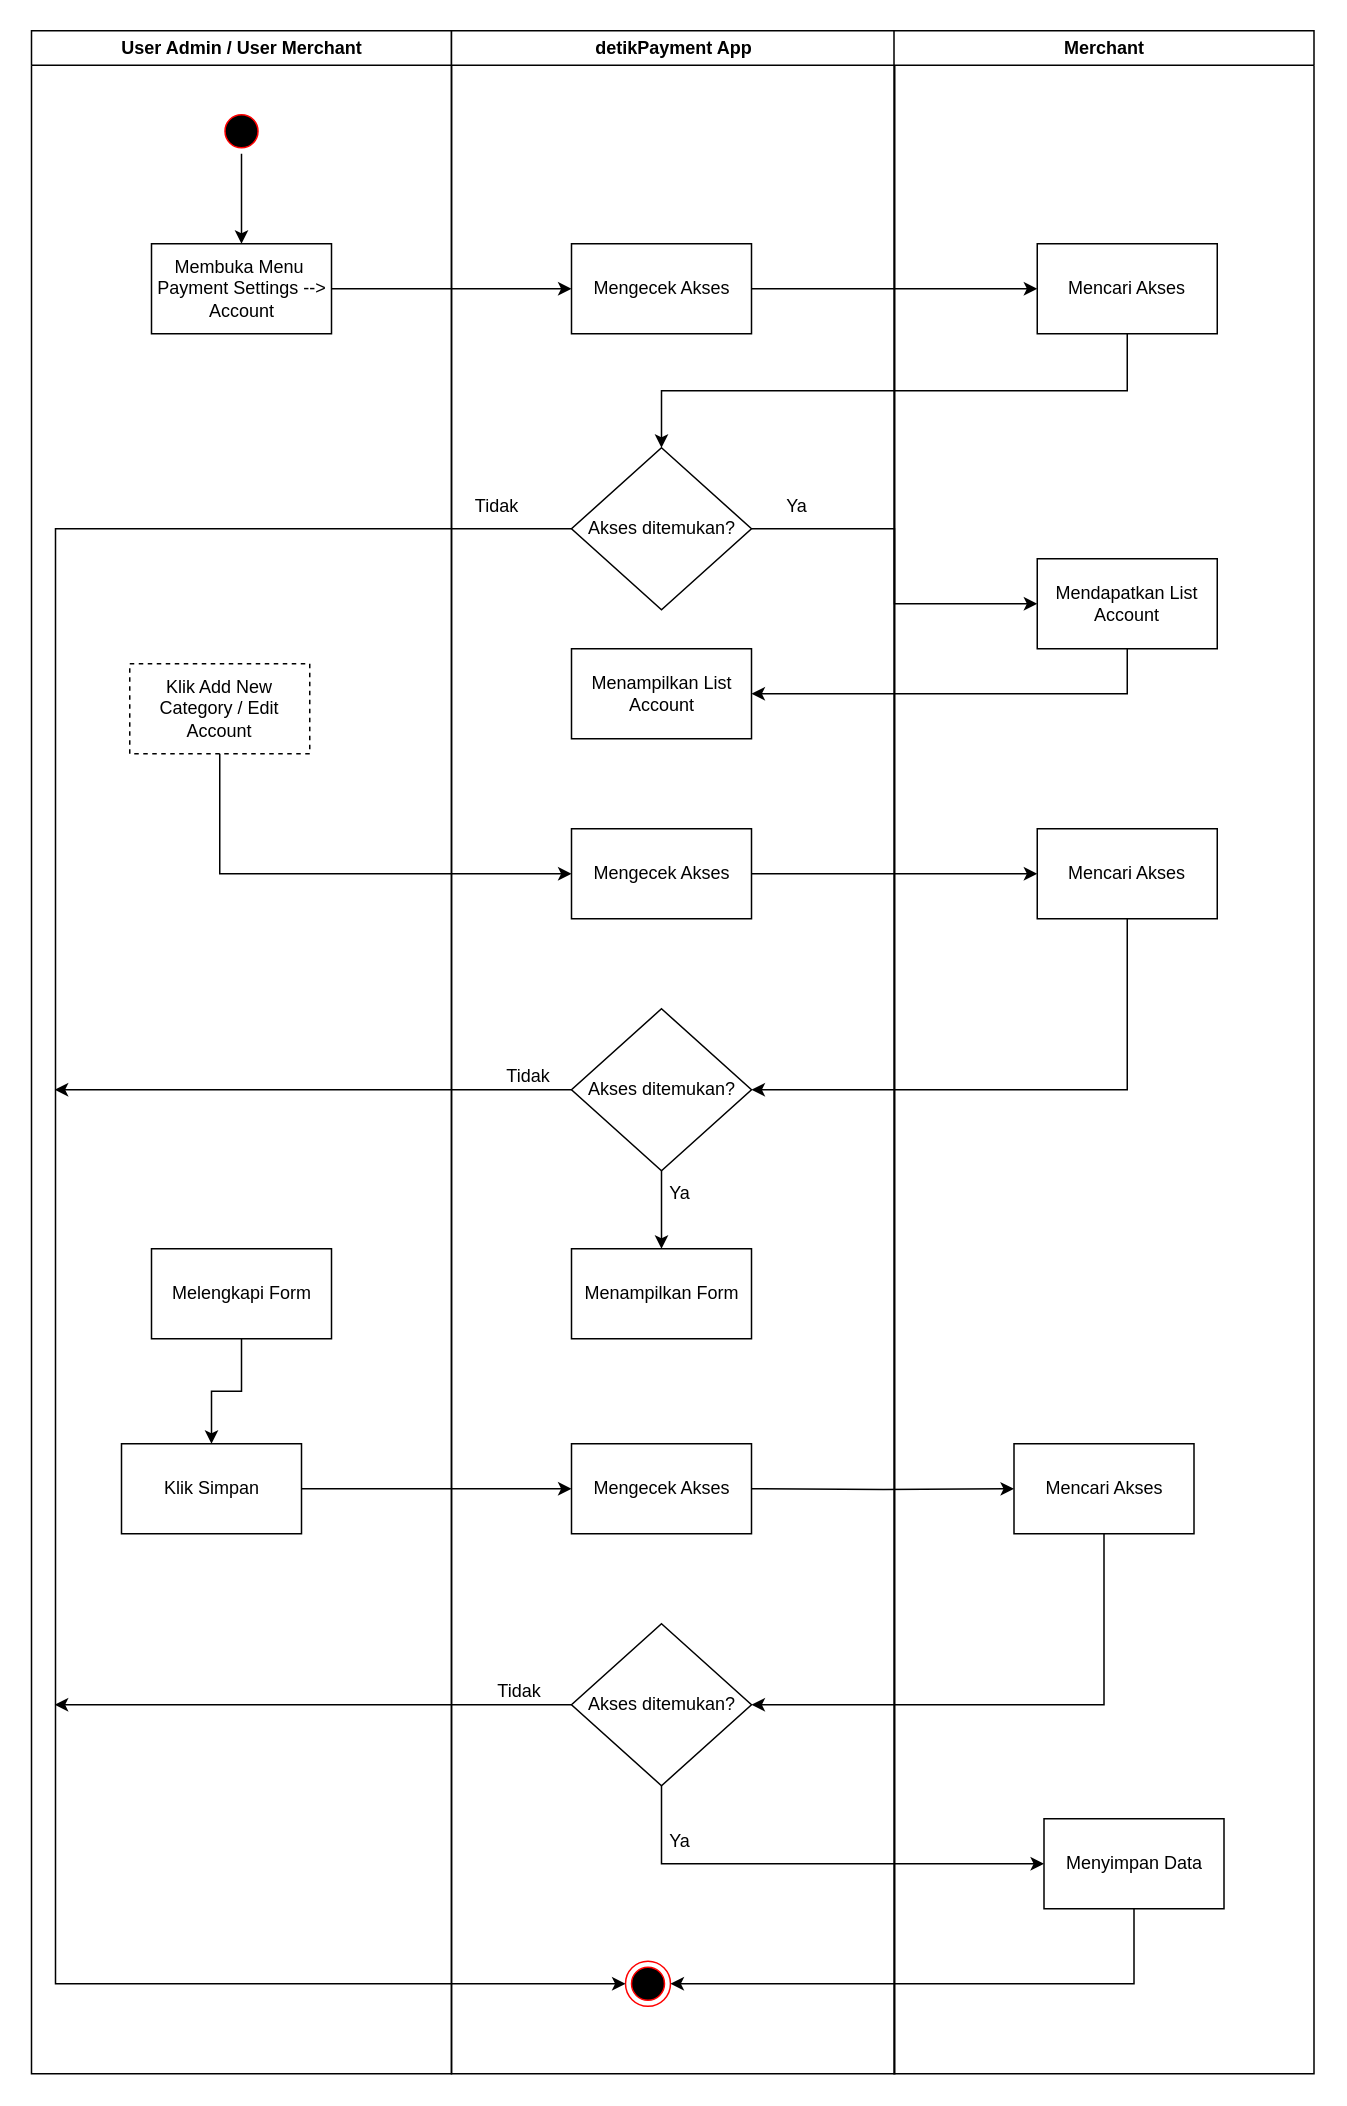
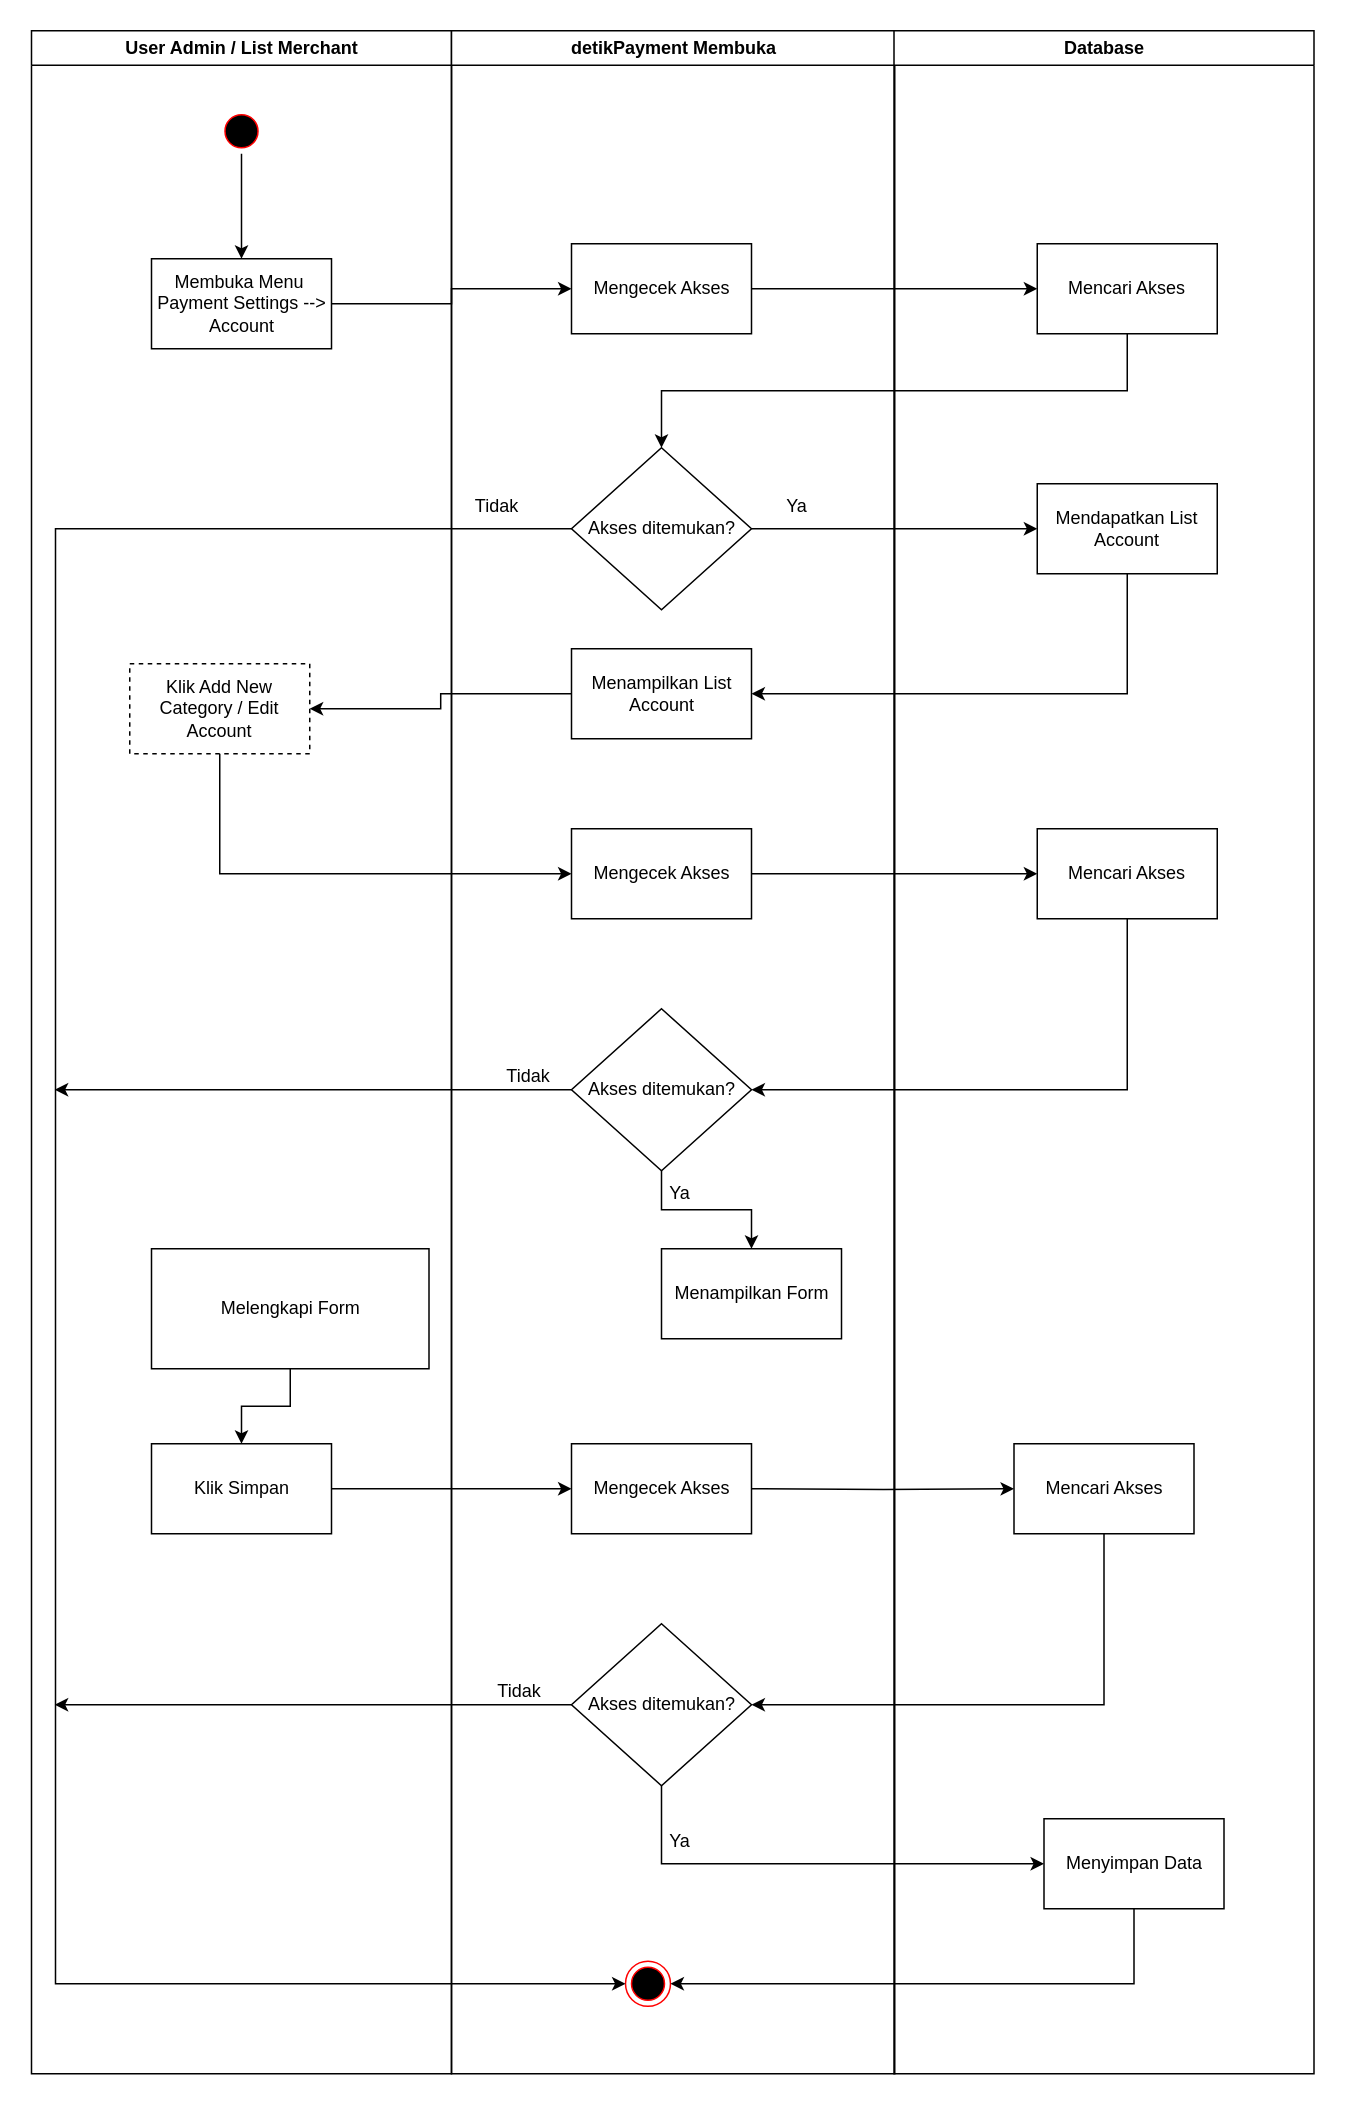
(242, 49) -> (242, 49)
(674, 49) -> (674, 49)
(1105, 49) -> (1105, 49)
(242, 289) -> (242, 304)
(1127, 604) -> (1127, 529)
none -> (441, 697)
(242, 1294) -> (290, 1309)
(662, 1294) -> (752, 1294)
(212, 1489) -> (242, 1489)
